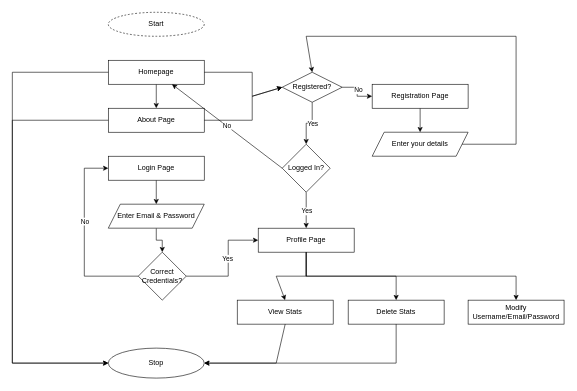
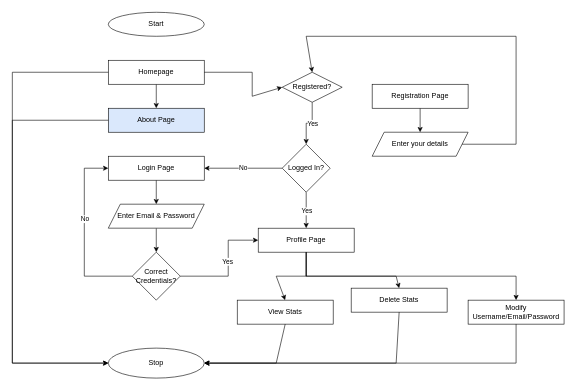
(156, 24) -> (156, 24)
(357, 88) -> none
(156, 120) -> (156, 120)
(239, 120) -> none
(228, 127) -> (243, 168)
(162, 276) -> (156, 276)
(396, 312) -> (399, 300)
none -> (477, 363)
